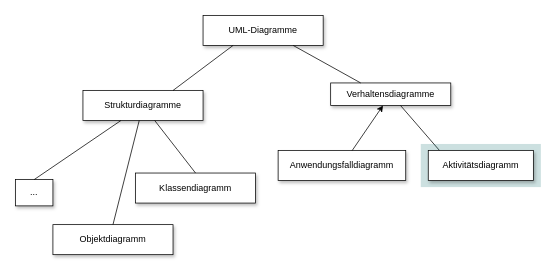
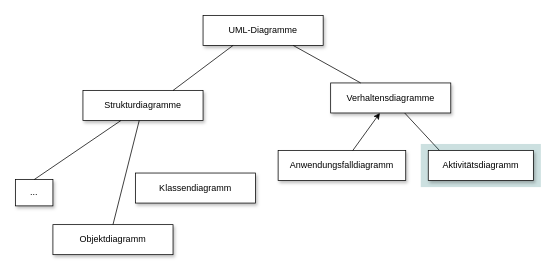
(390, 94) -> (390, 98)
(175, 147) -> none
